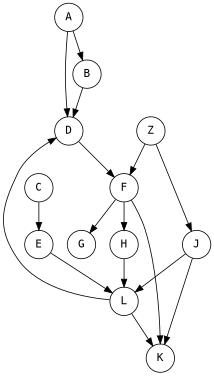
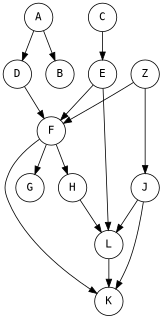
(79, 99) -> none
none -> (80, 100)
(10, 245) -> none
